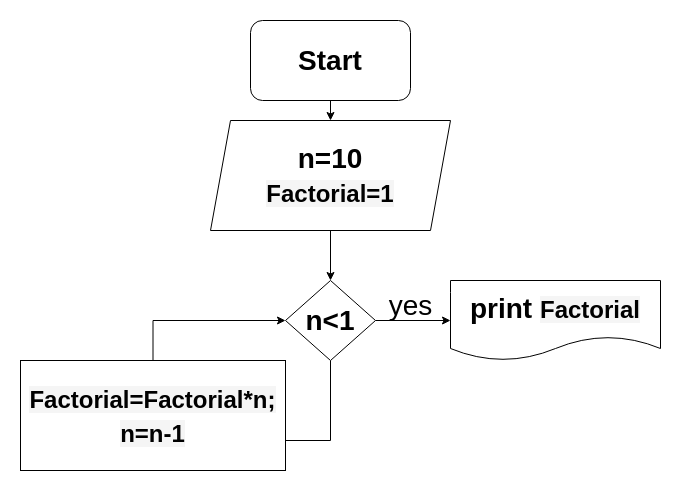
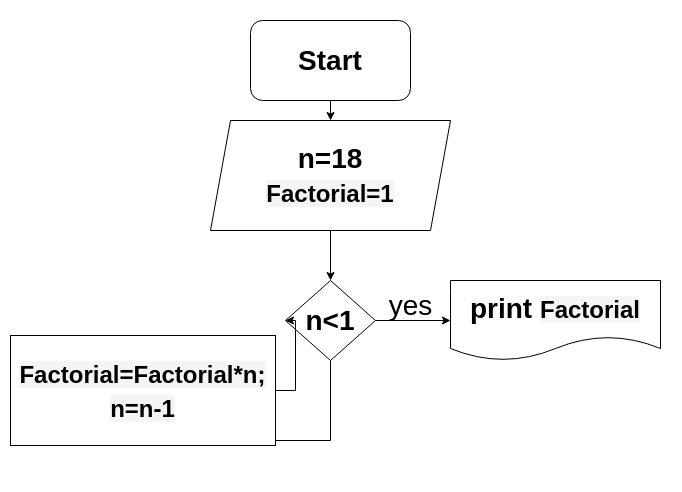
(331, 176) -> (331, 176)
(153, 416) -> (143, 391)
